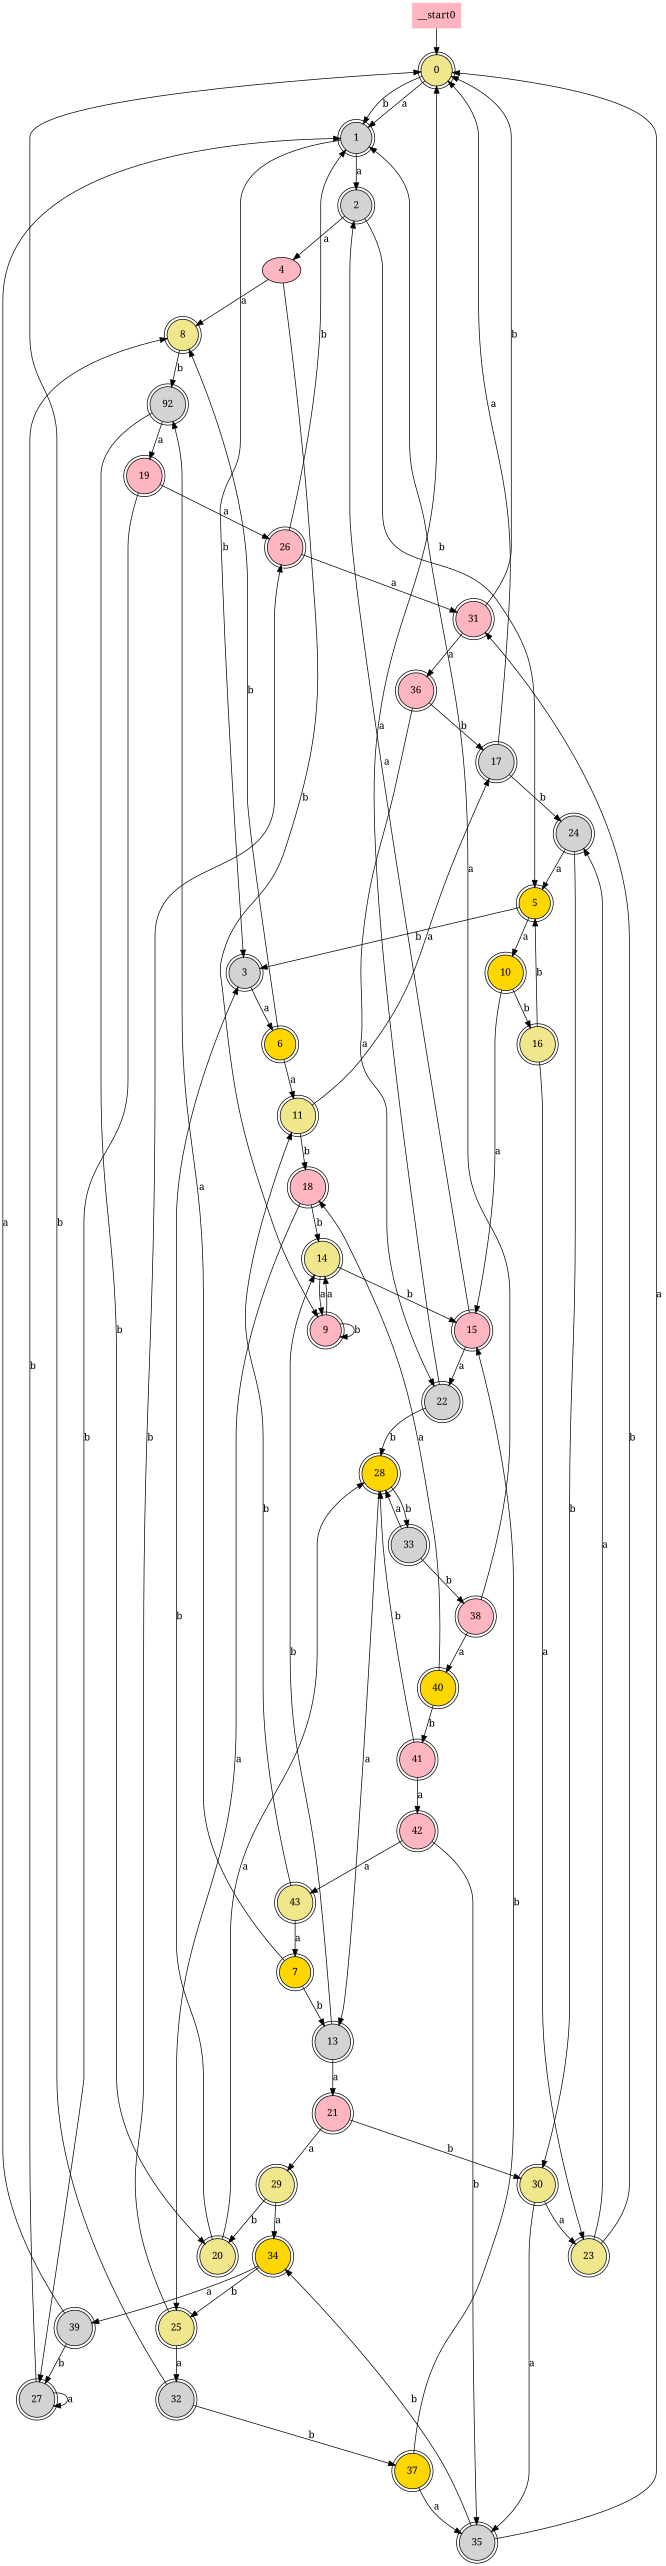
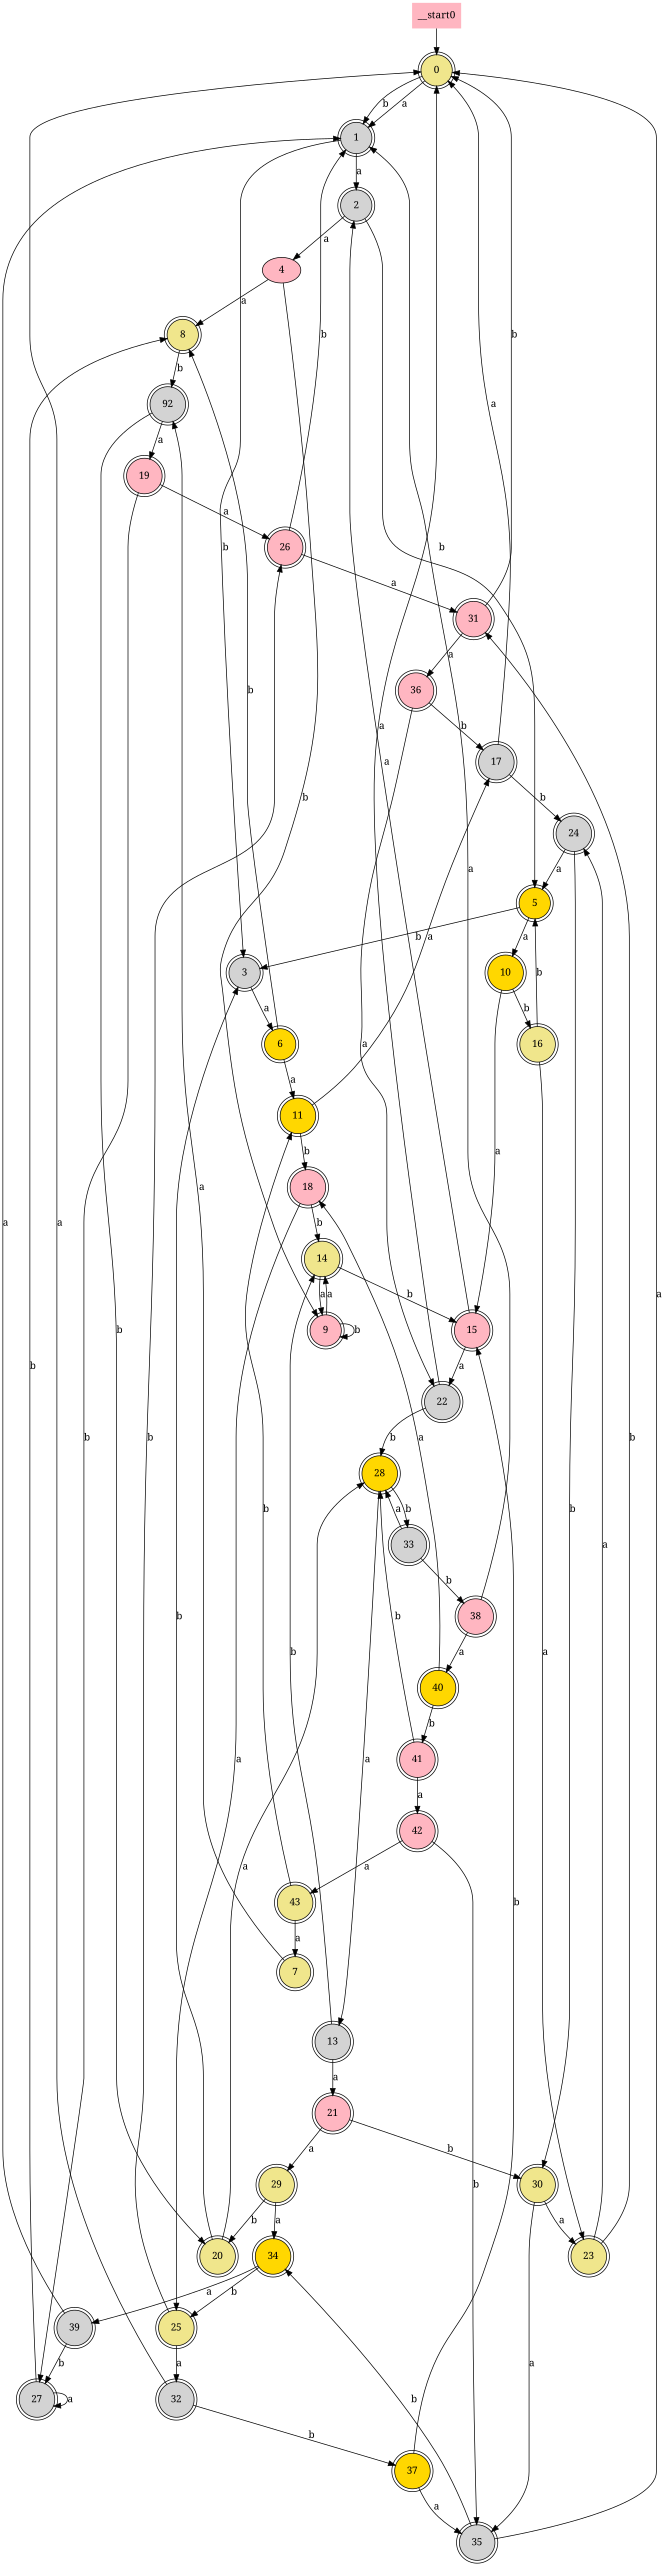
(298, 1116) -> (298, 1116)
(60, 1223) -> (60, 1223)
(295, 1972) -> (295, 1972)
(312, 2003) -> none
